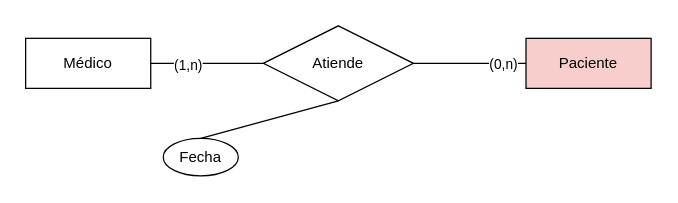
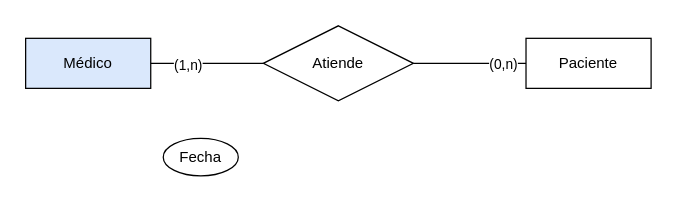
(88, 63) -> (88, 63)
(588, 63) -> (588, 63)
(269, 119) -> none
